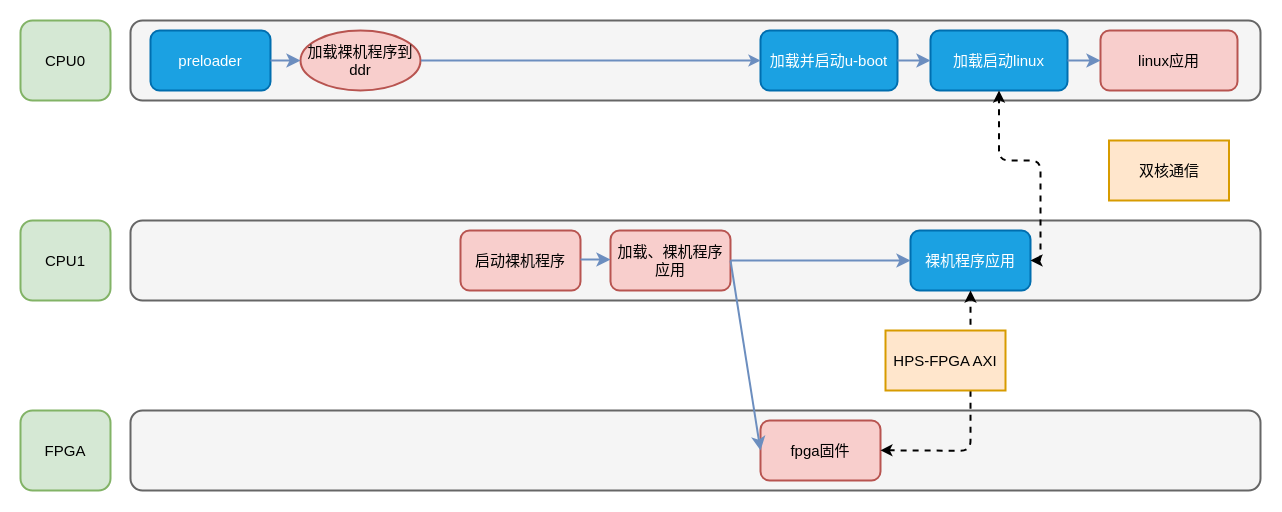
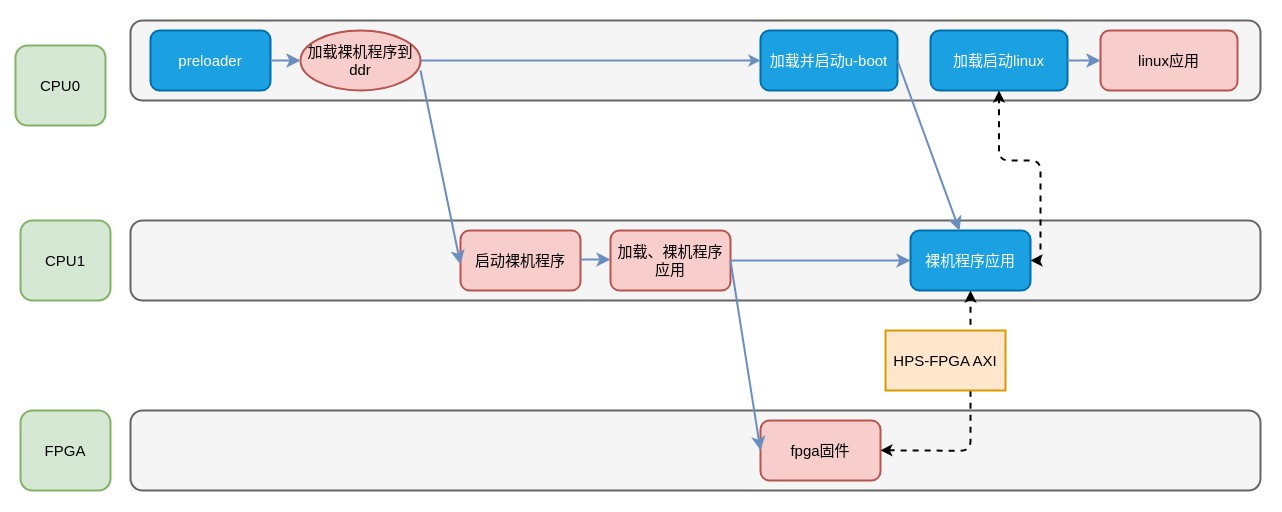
(66, 61) -> (61, 86)
(909, 61) -> (927, 140)
none -> (440, 163)
(1169, 171) -> none
